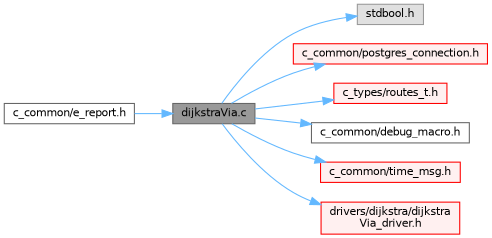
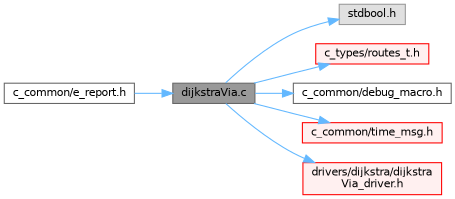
(390, 54) -> none
